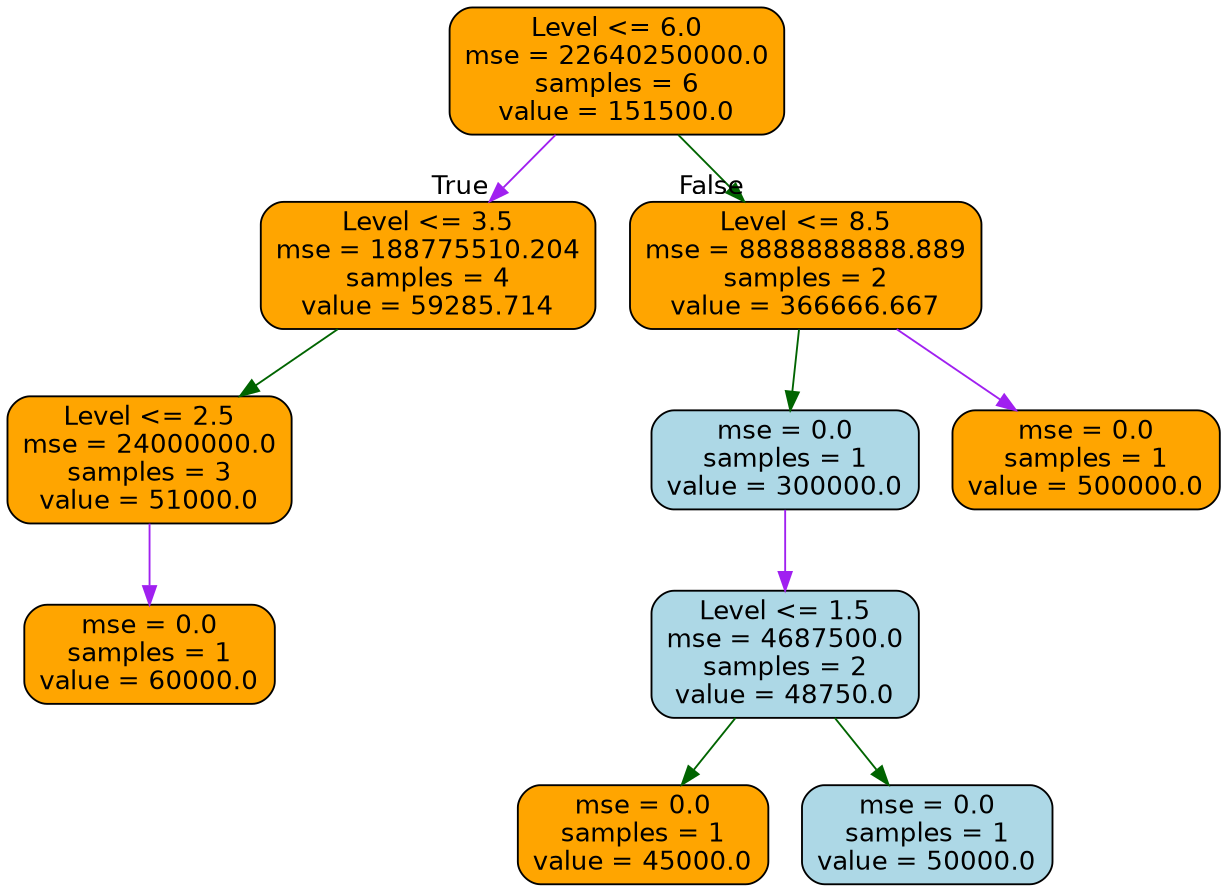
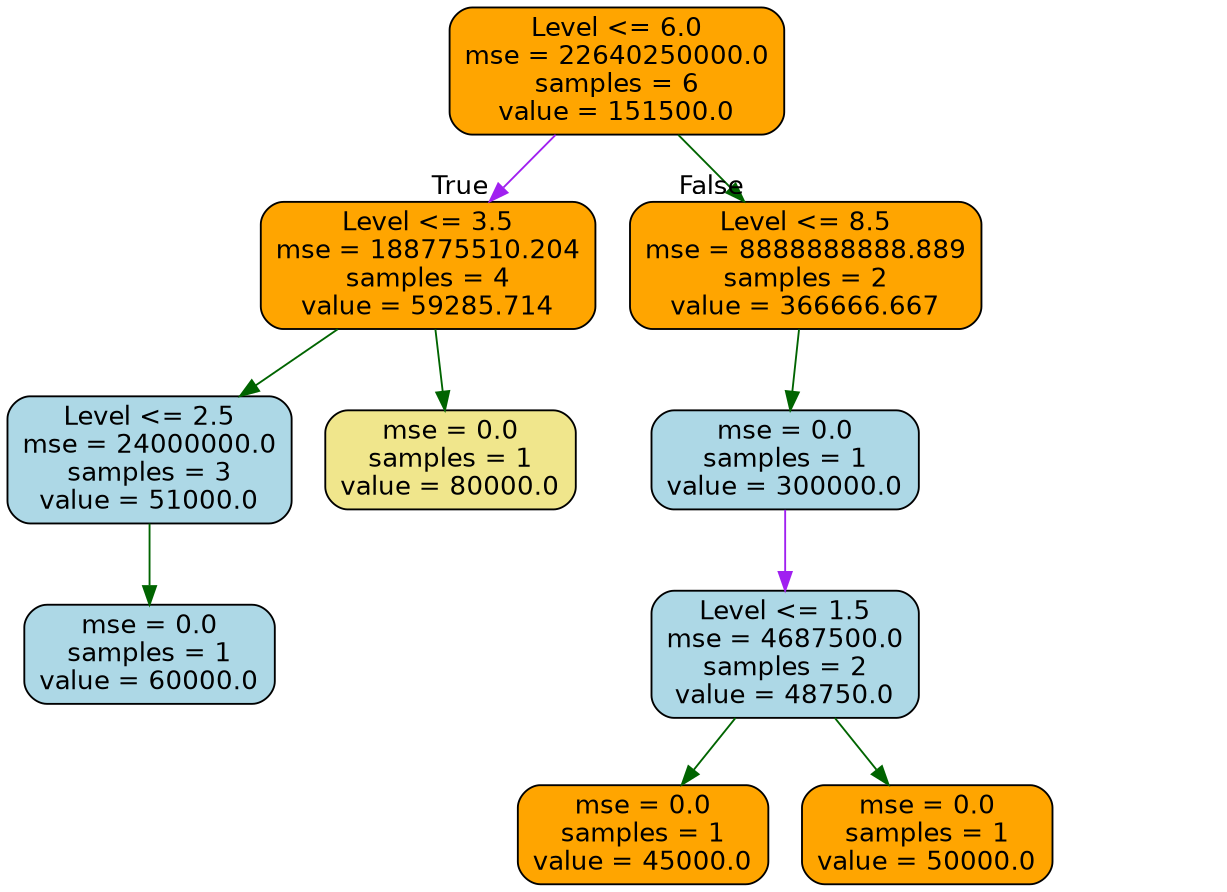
(150, 460) -> (150, 460)
none -> (451, 460)
(1086, 460) -> none
(150, 555) -> (150, 555)
(150, 654) -> (150, 654)
(927, 835) -> (927, 835)
